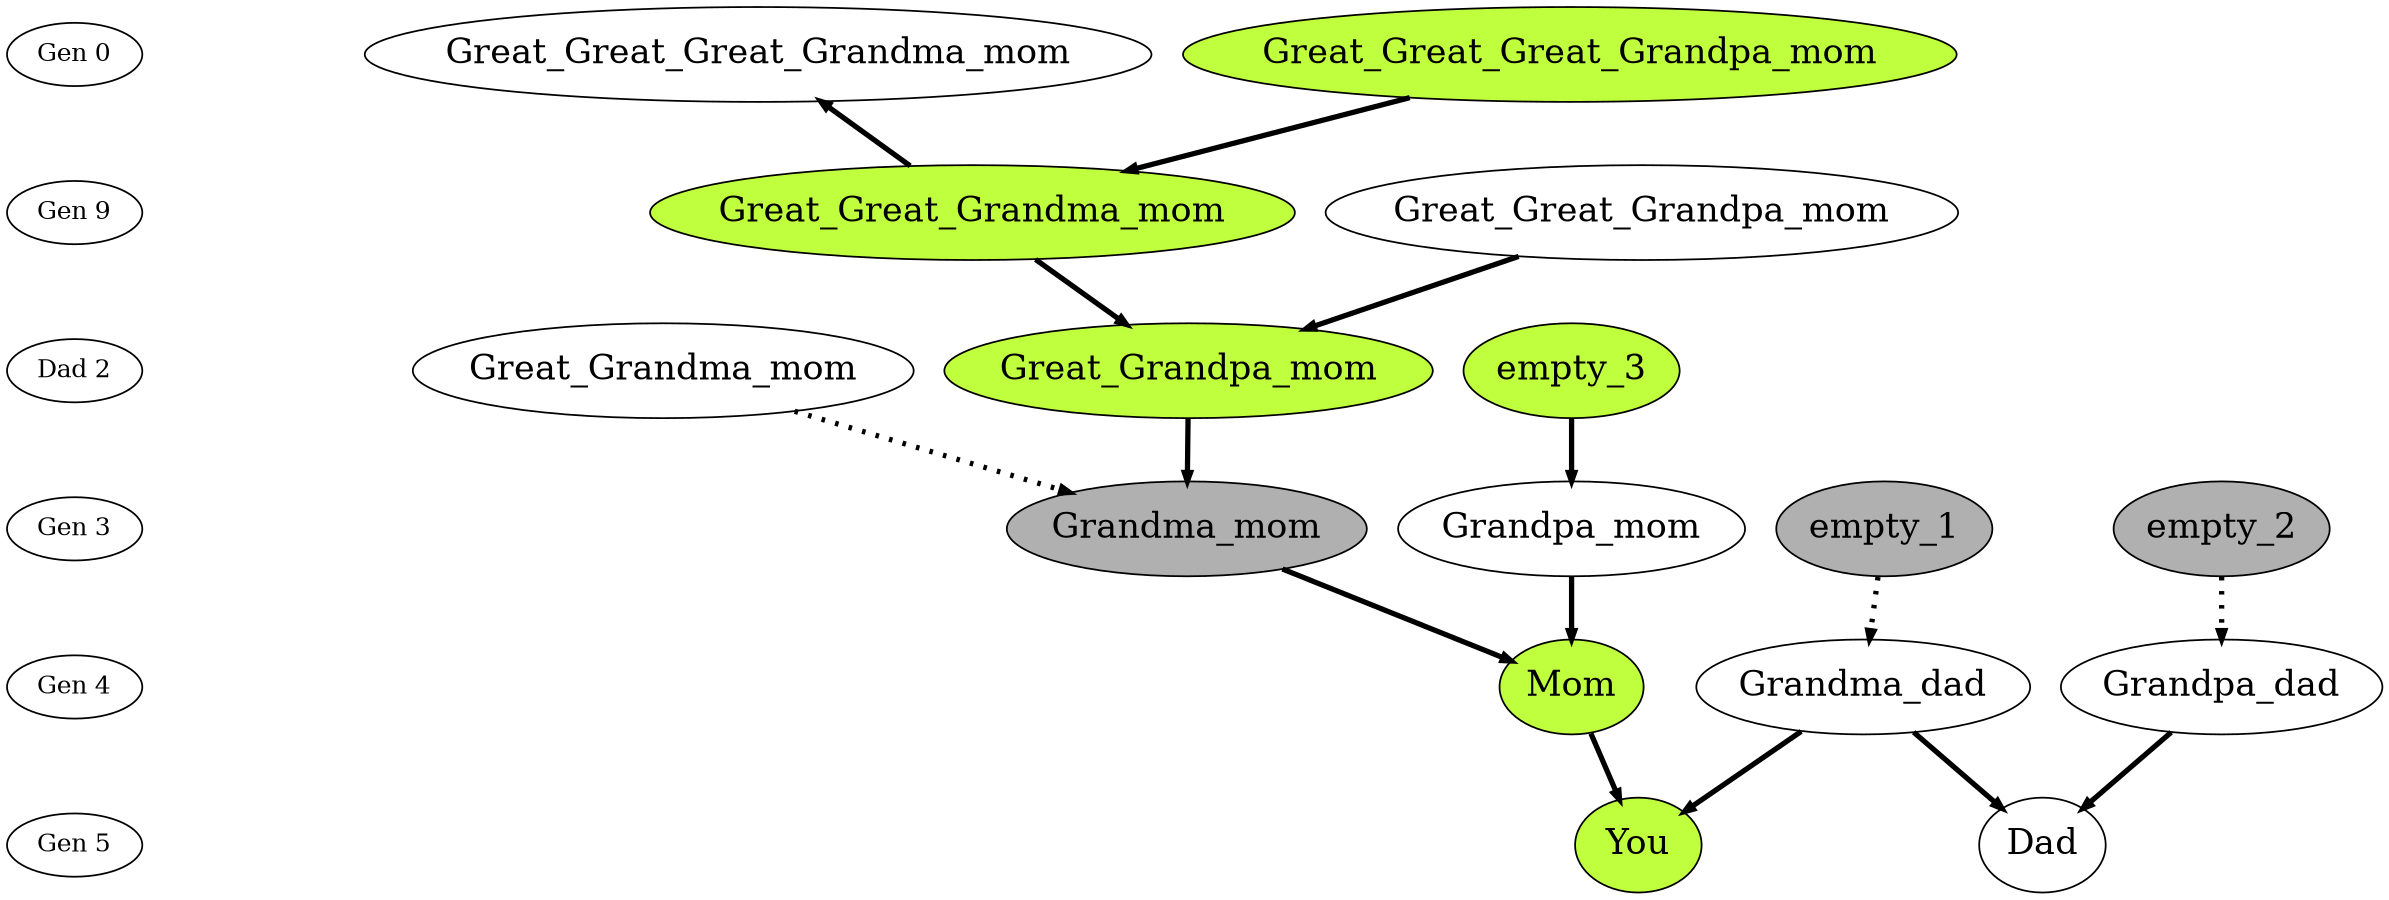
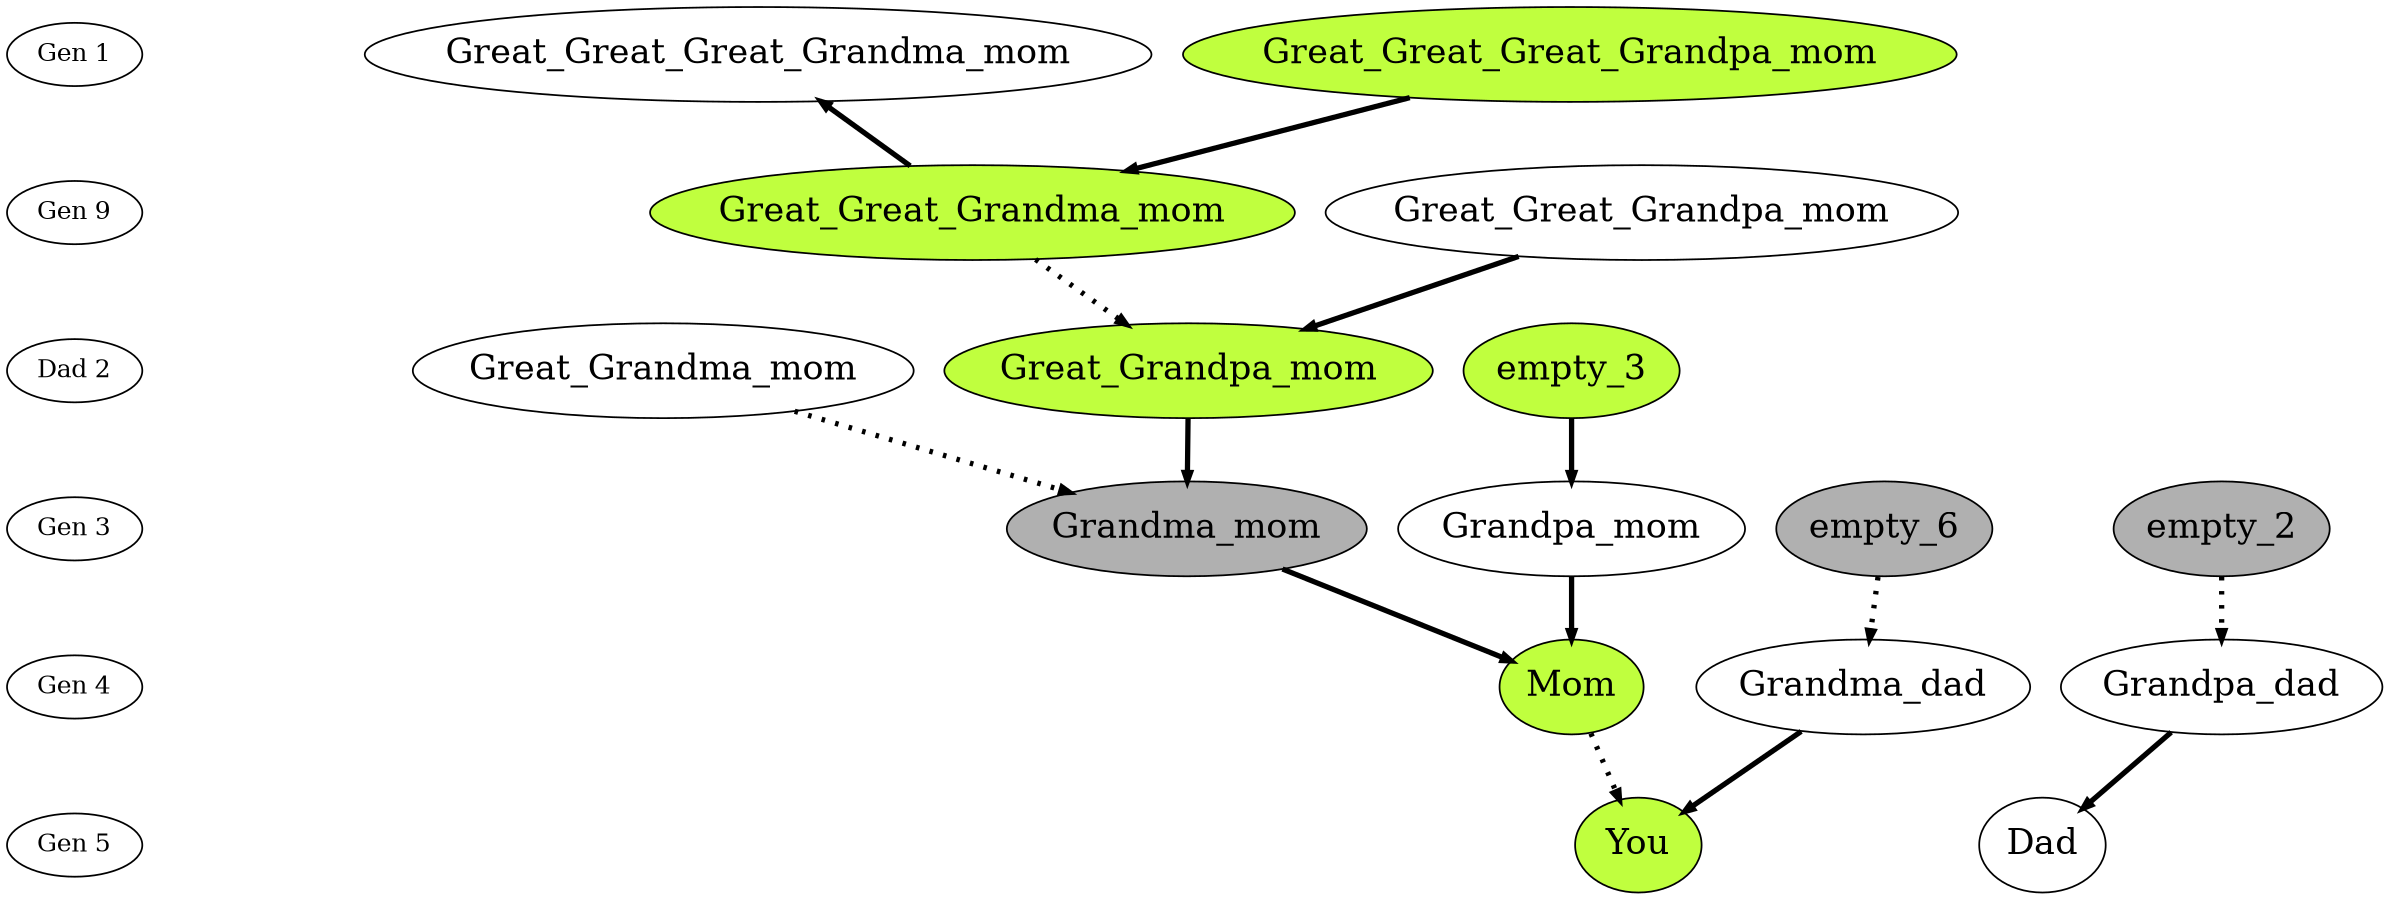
(75, 54) -> (75, 54)
(1077, 289) -> (1077, 289)
(1884, 529) -> (1884, 529)
(1603, 762) -> (1603, 762)
(1954, 767) -> none
